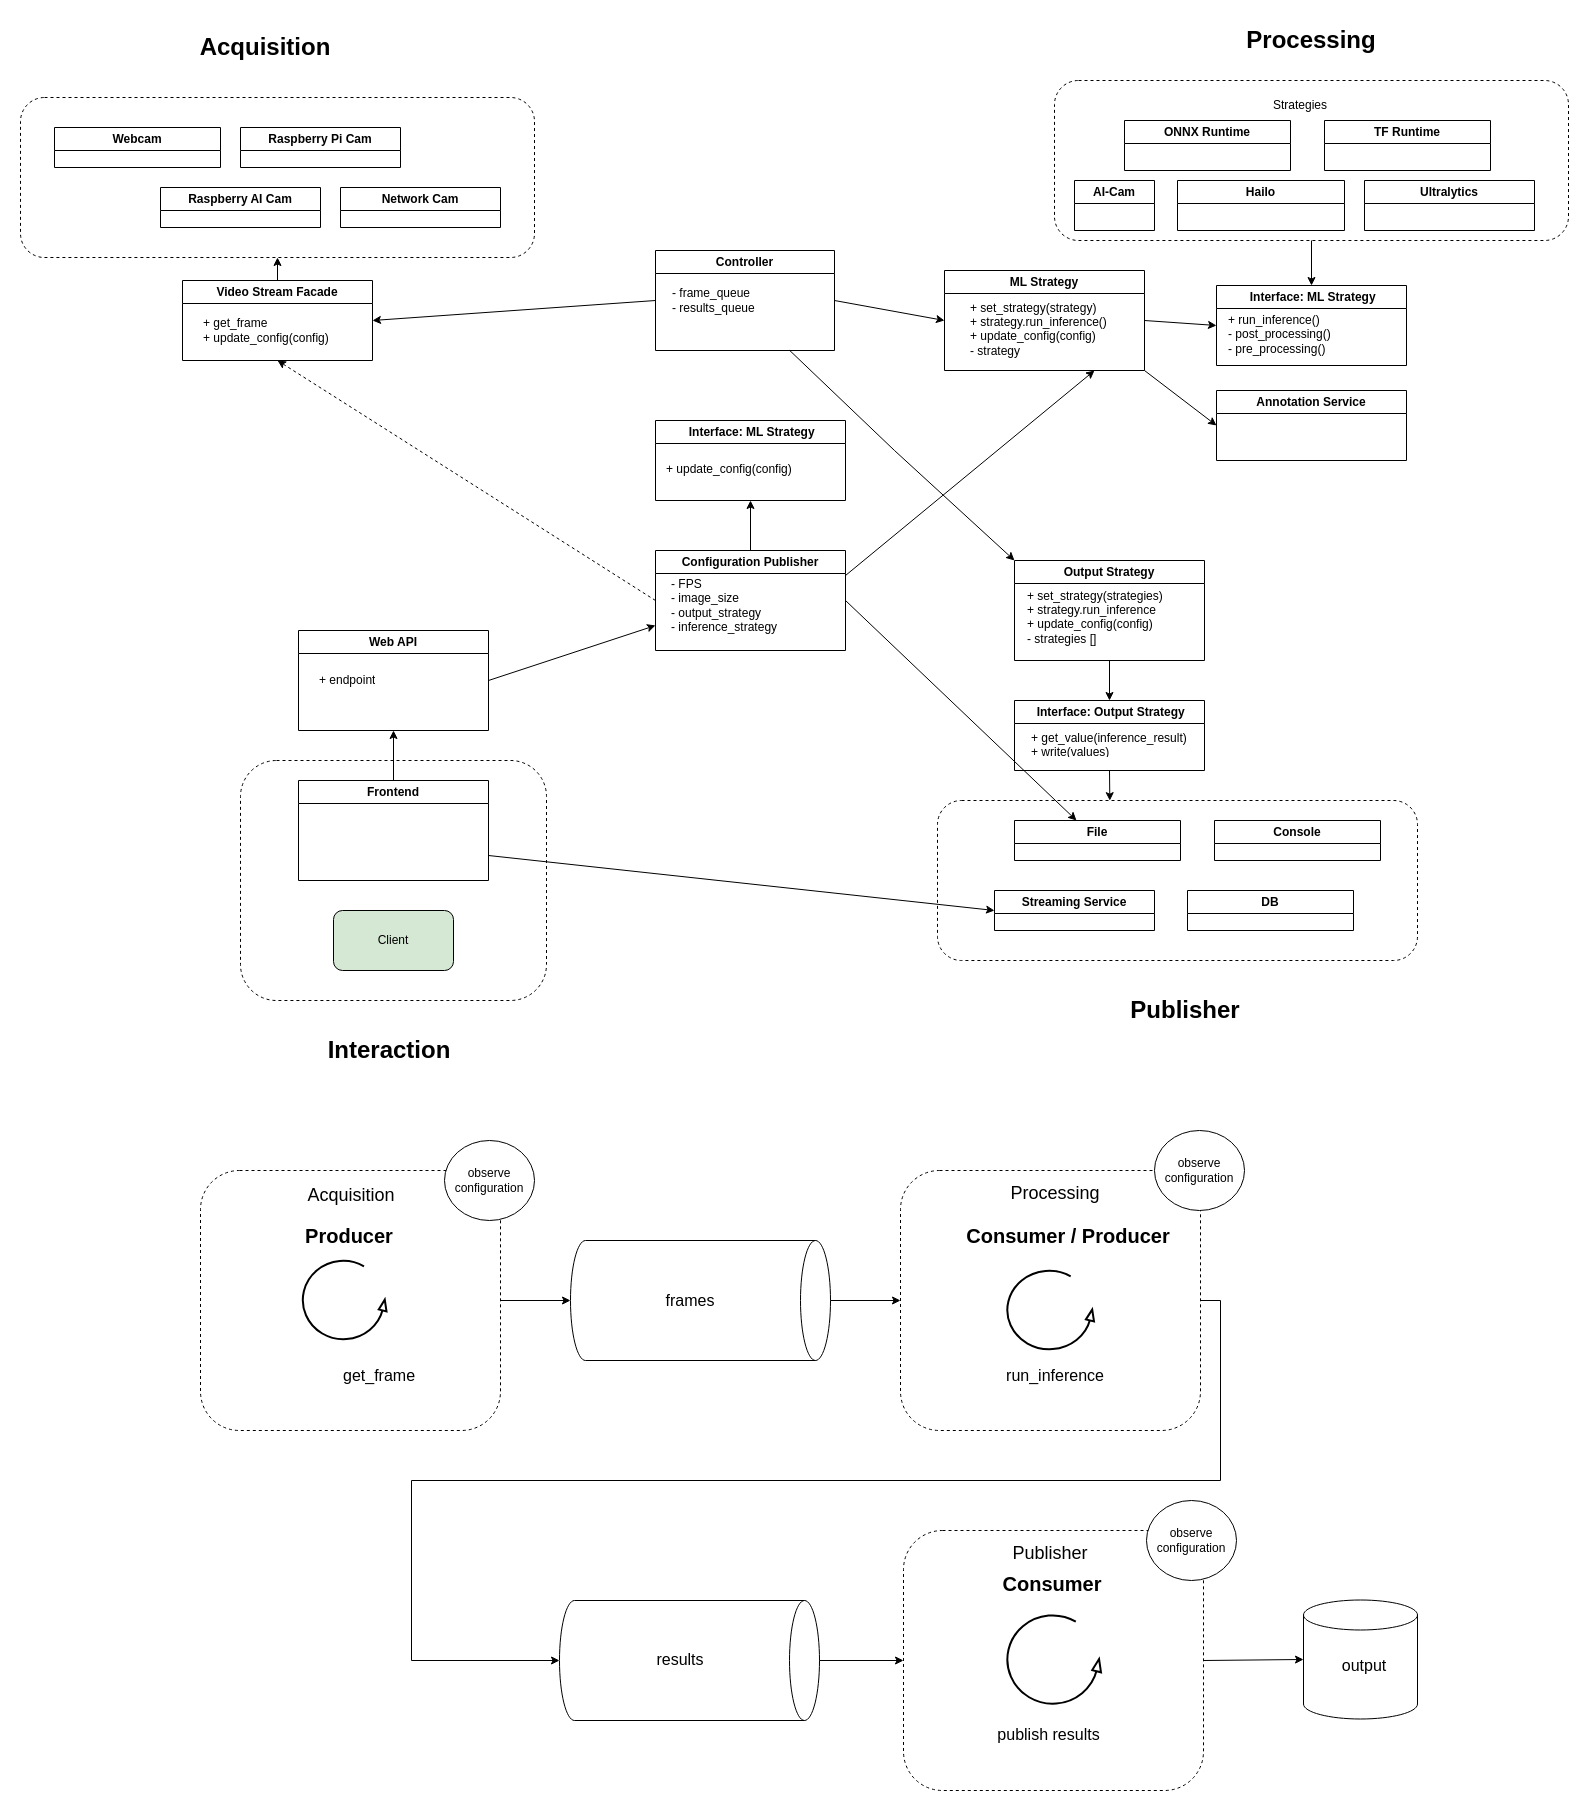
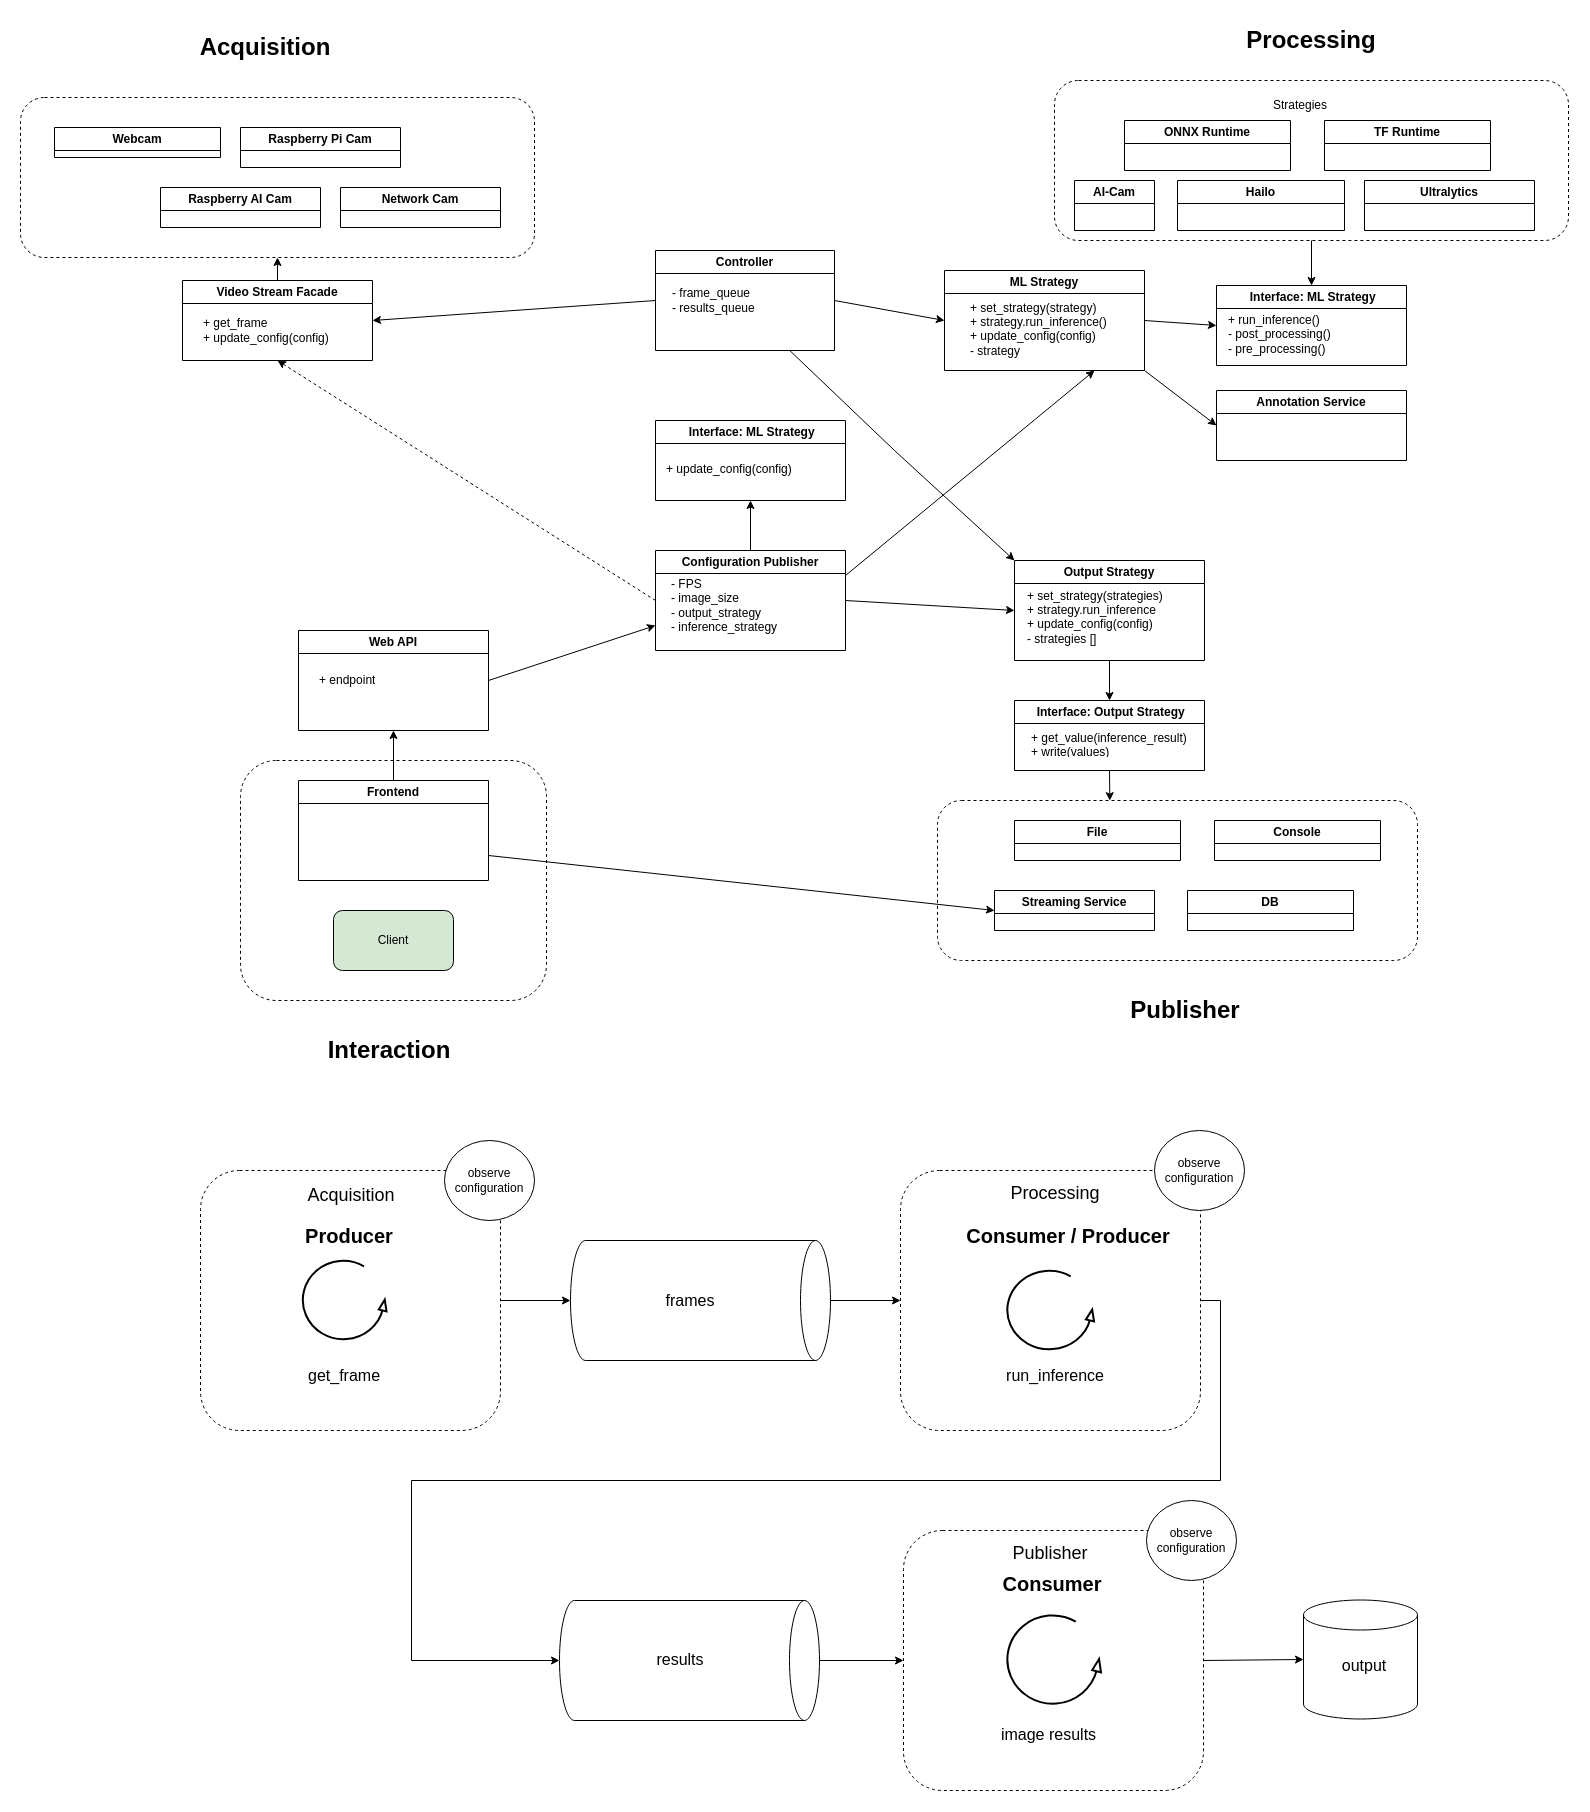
(138, 148) -> (138, 143)
(959, 709) -> (927, 605)
(380, 1376) -> (345, 1376)
(1049, 1735) -> (1049, 1735)
